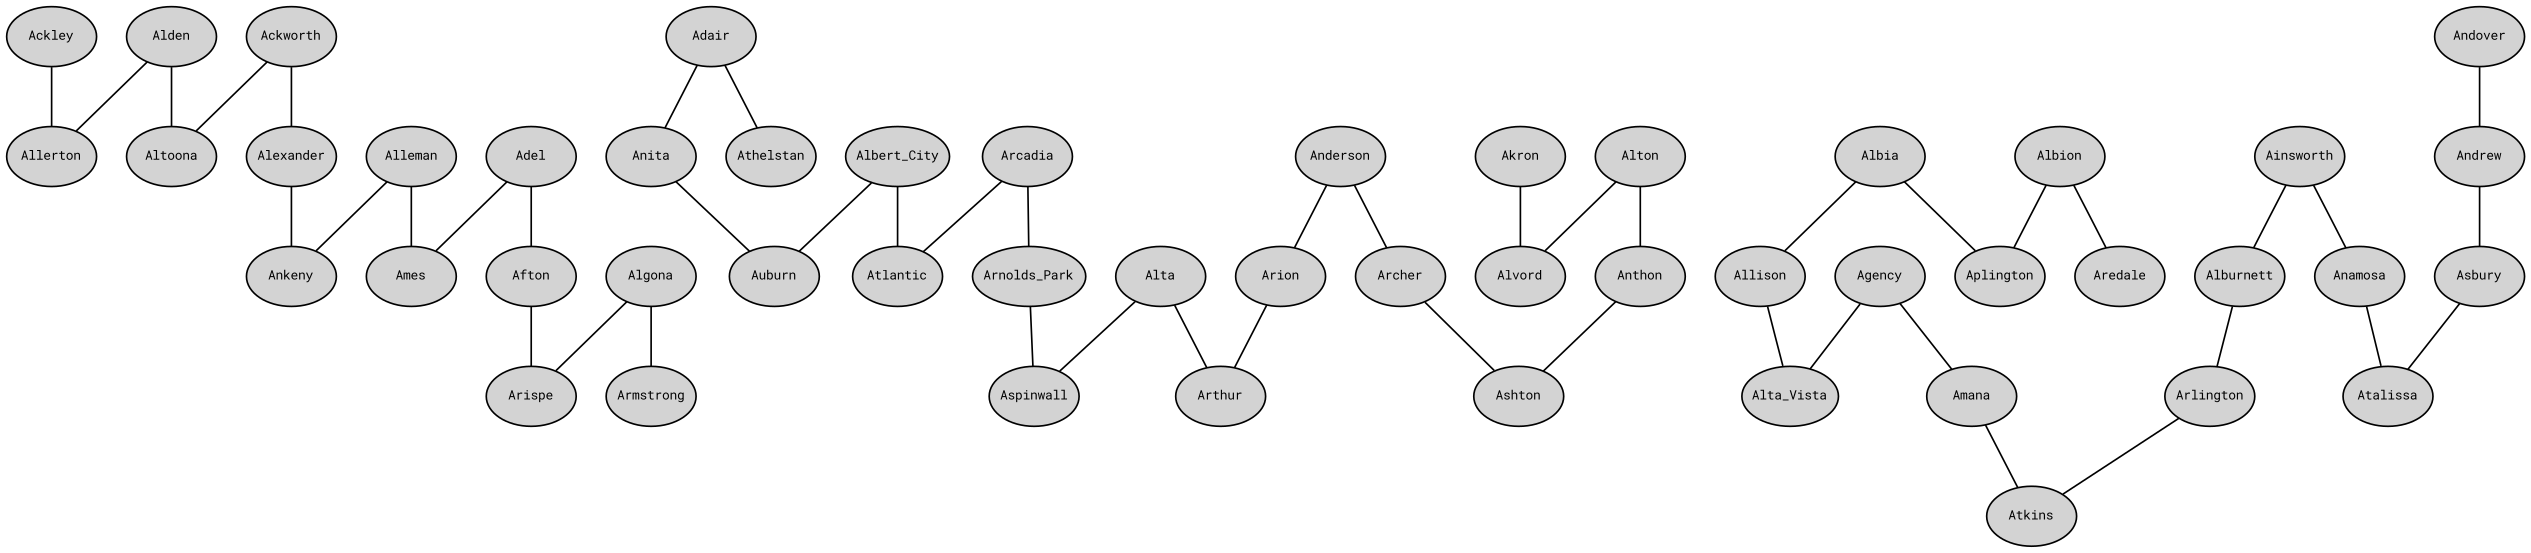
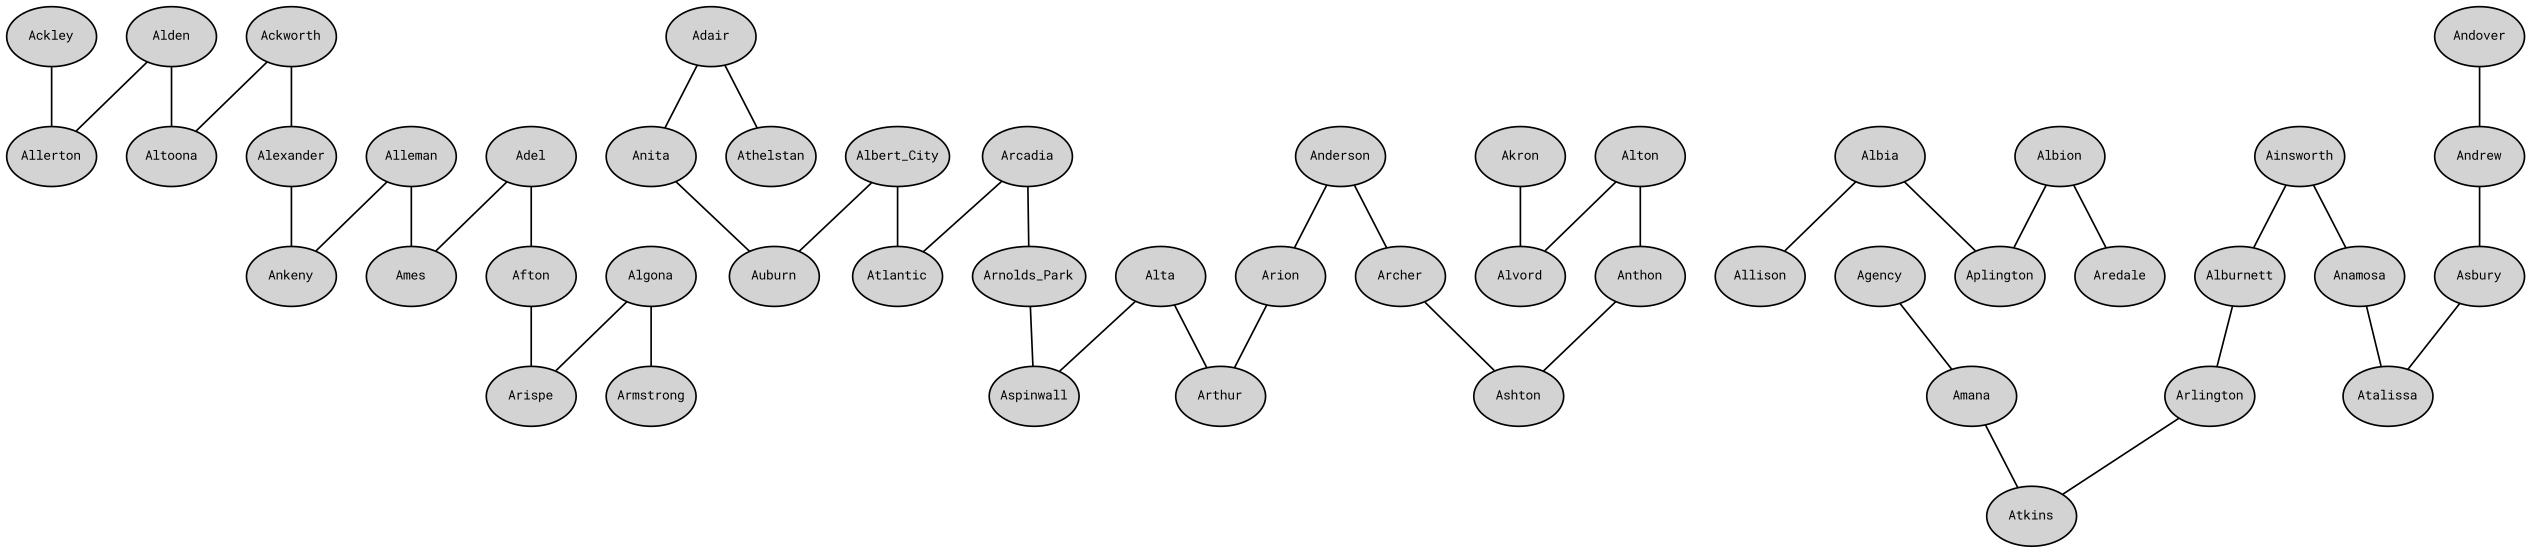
(1790, 396) -> none
